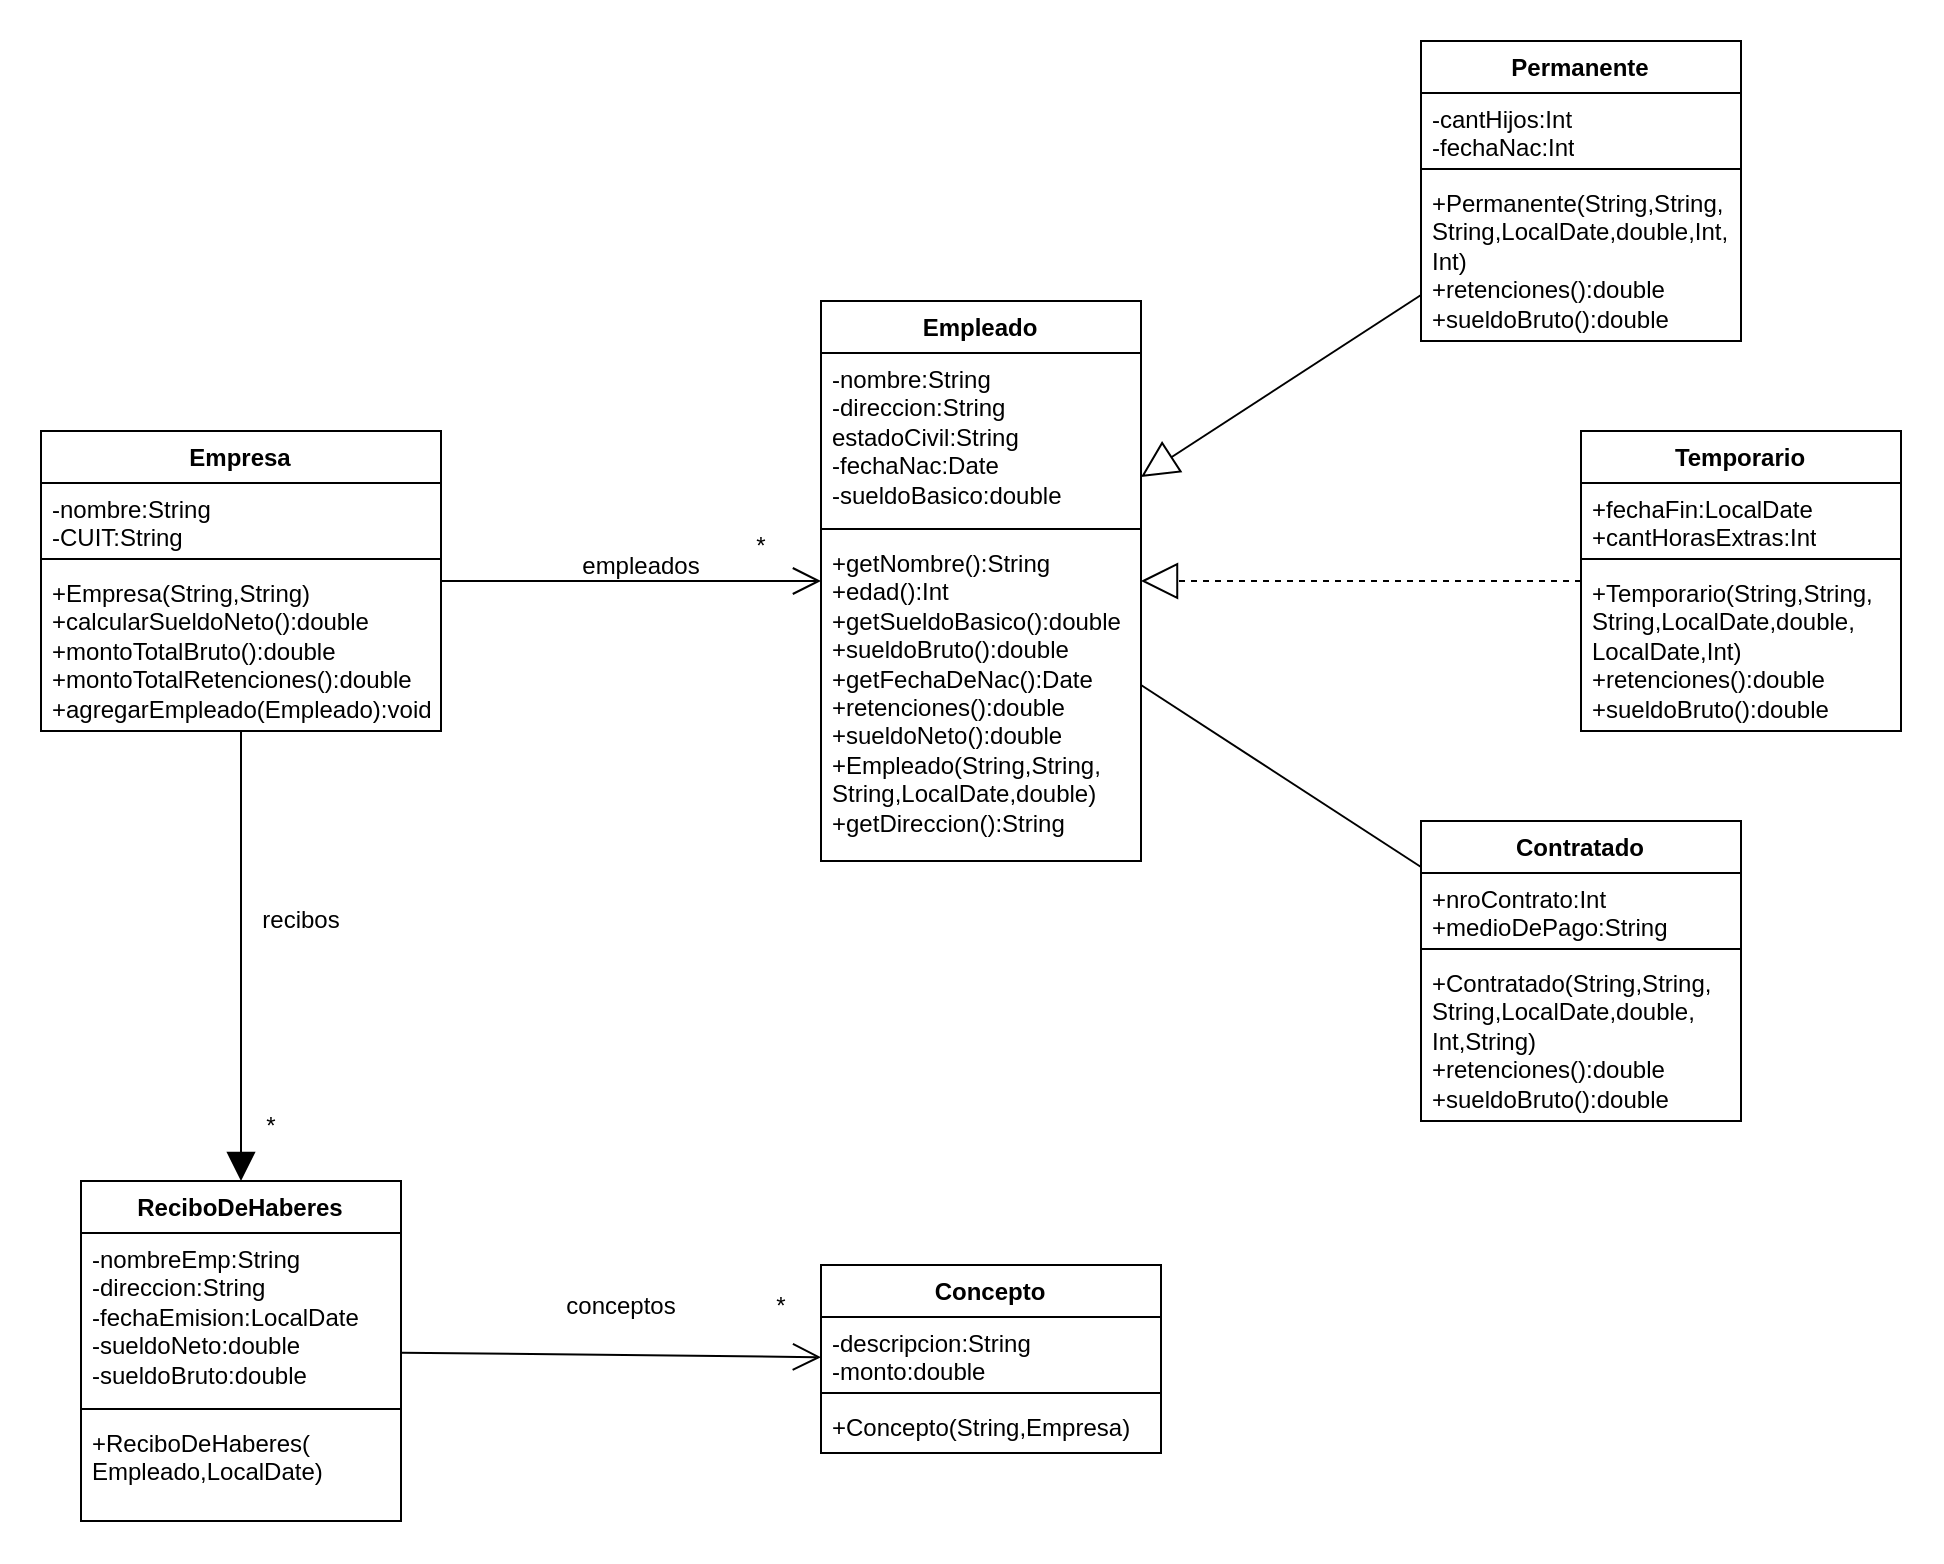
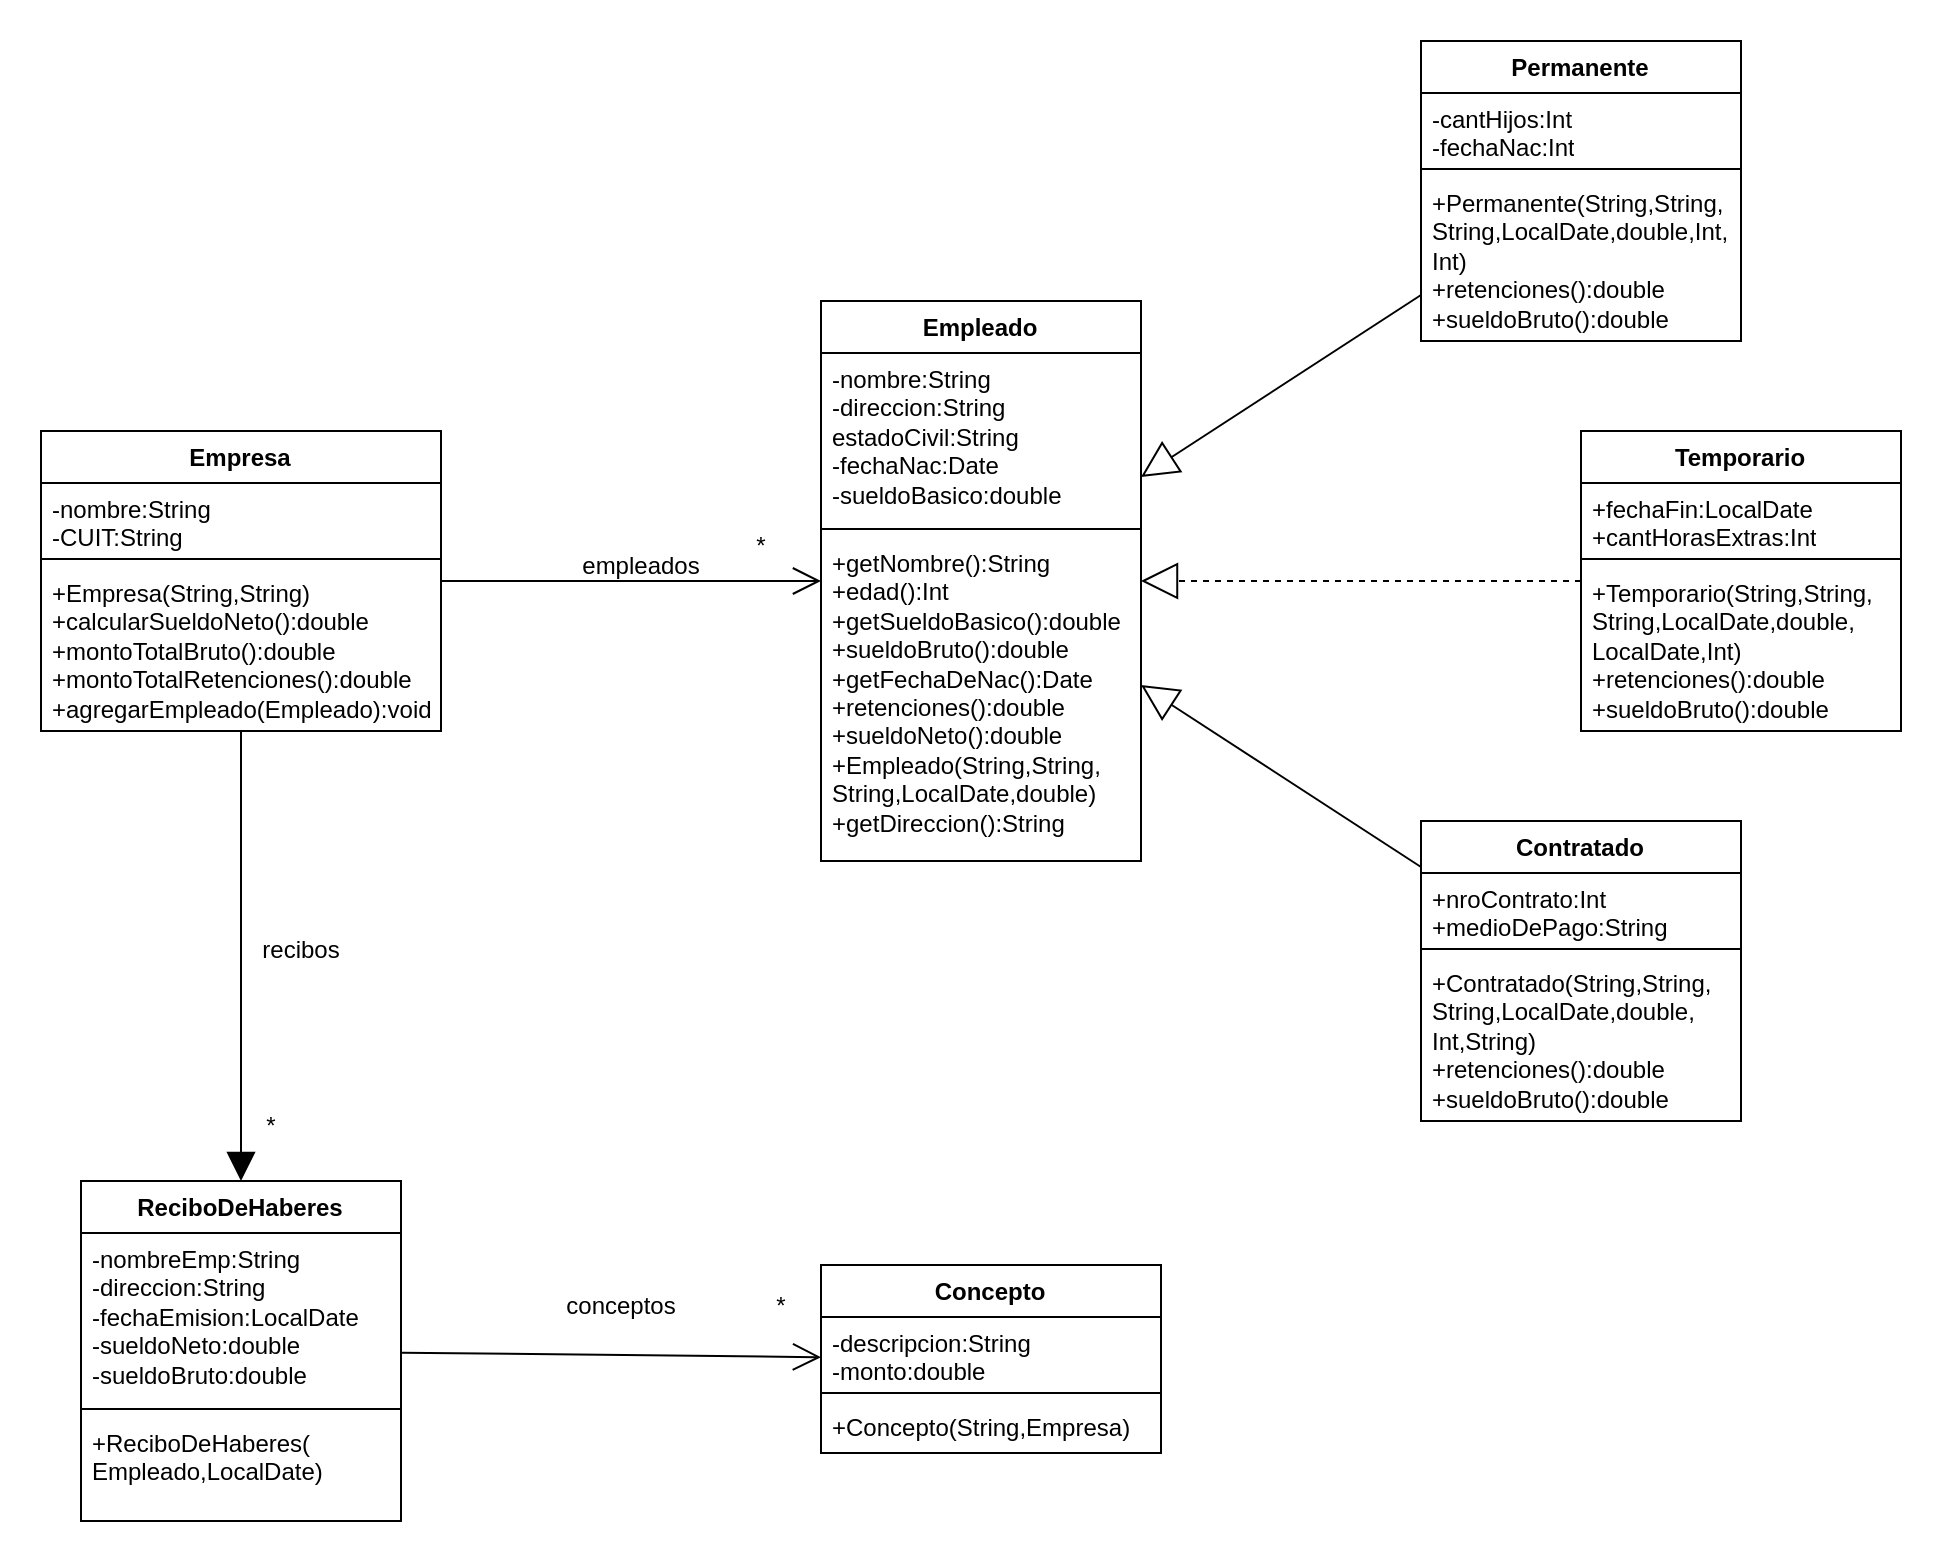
(1158, 696) -> (1172, 705)
(301, 921) -> (301, 951)
